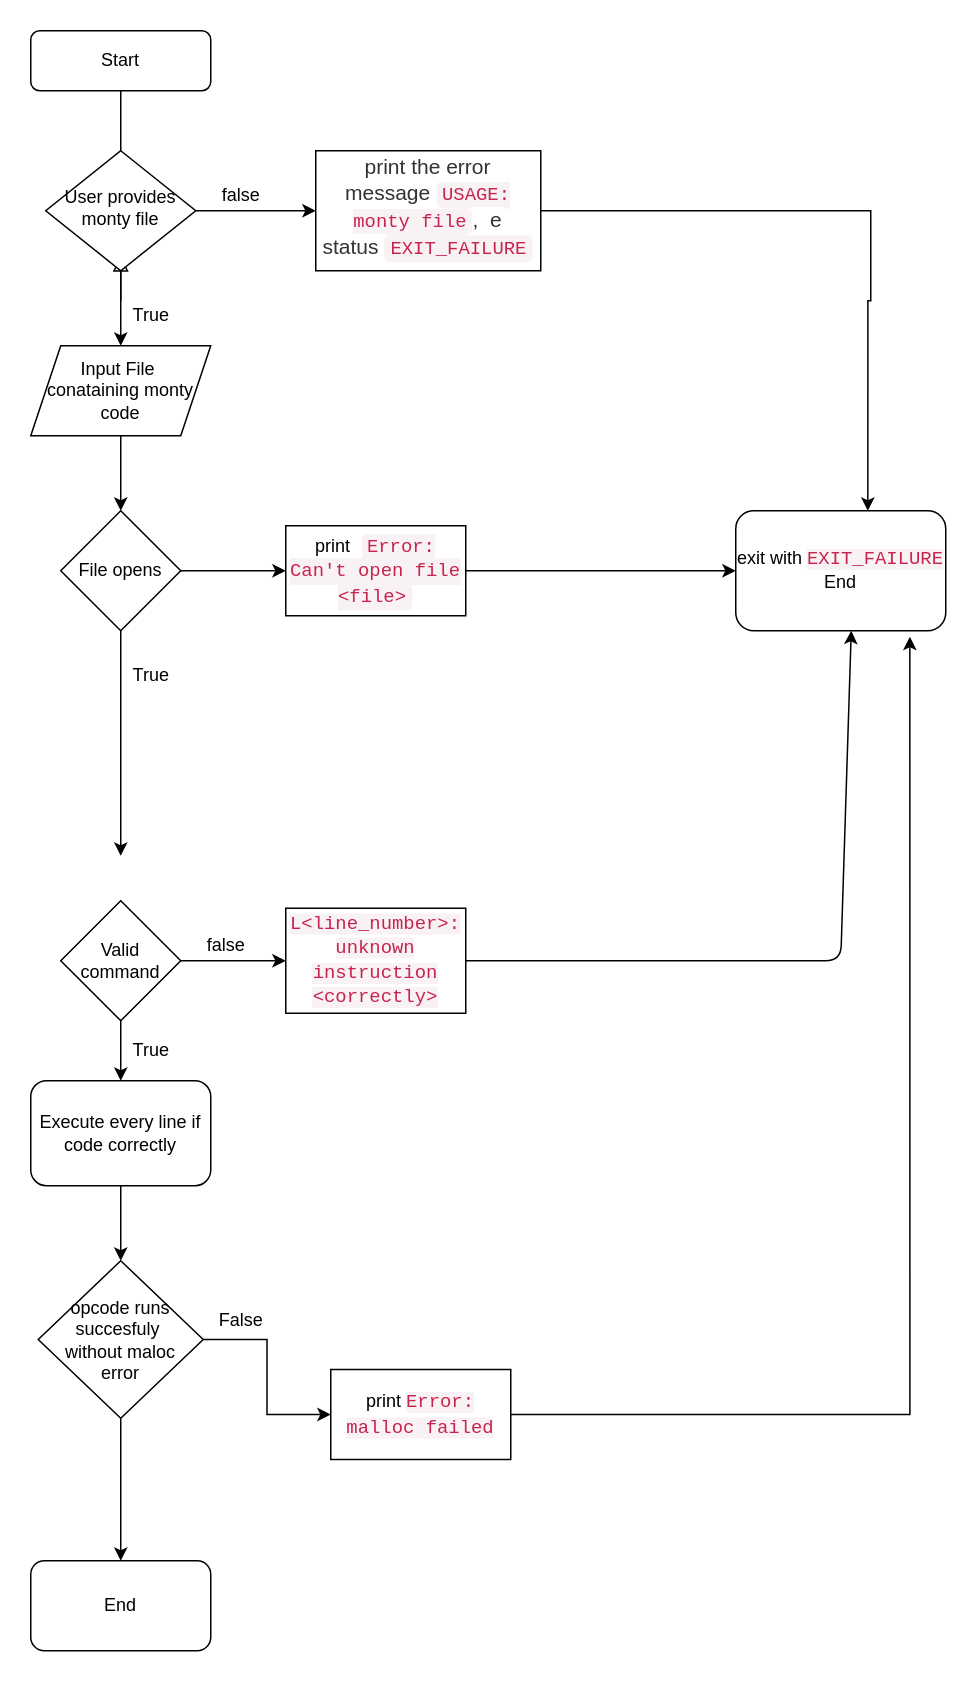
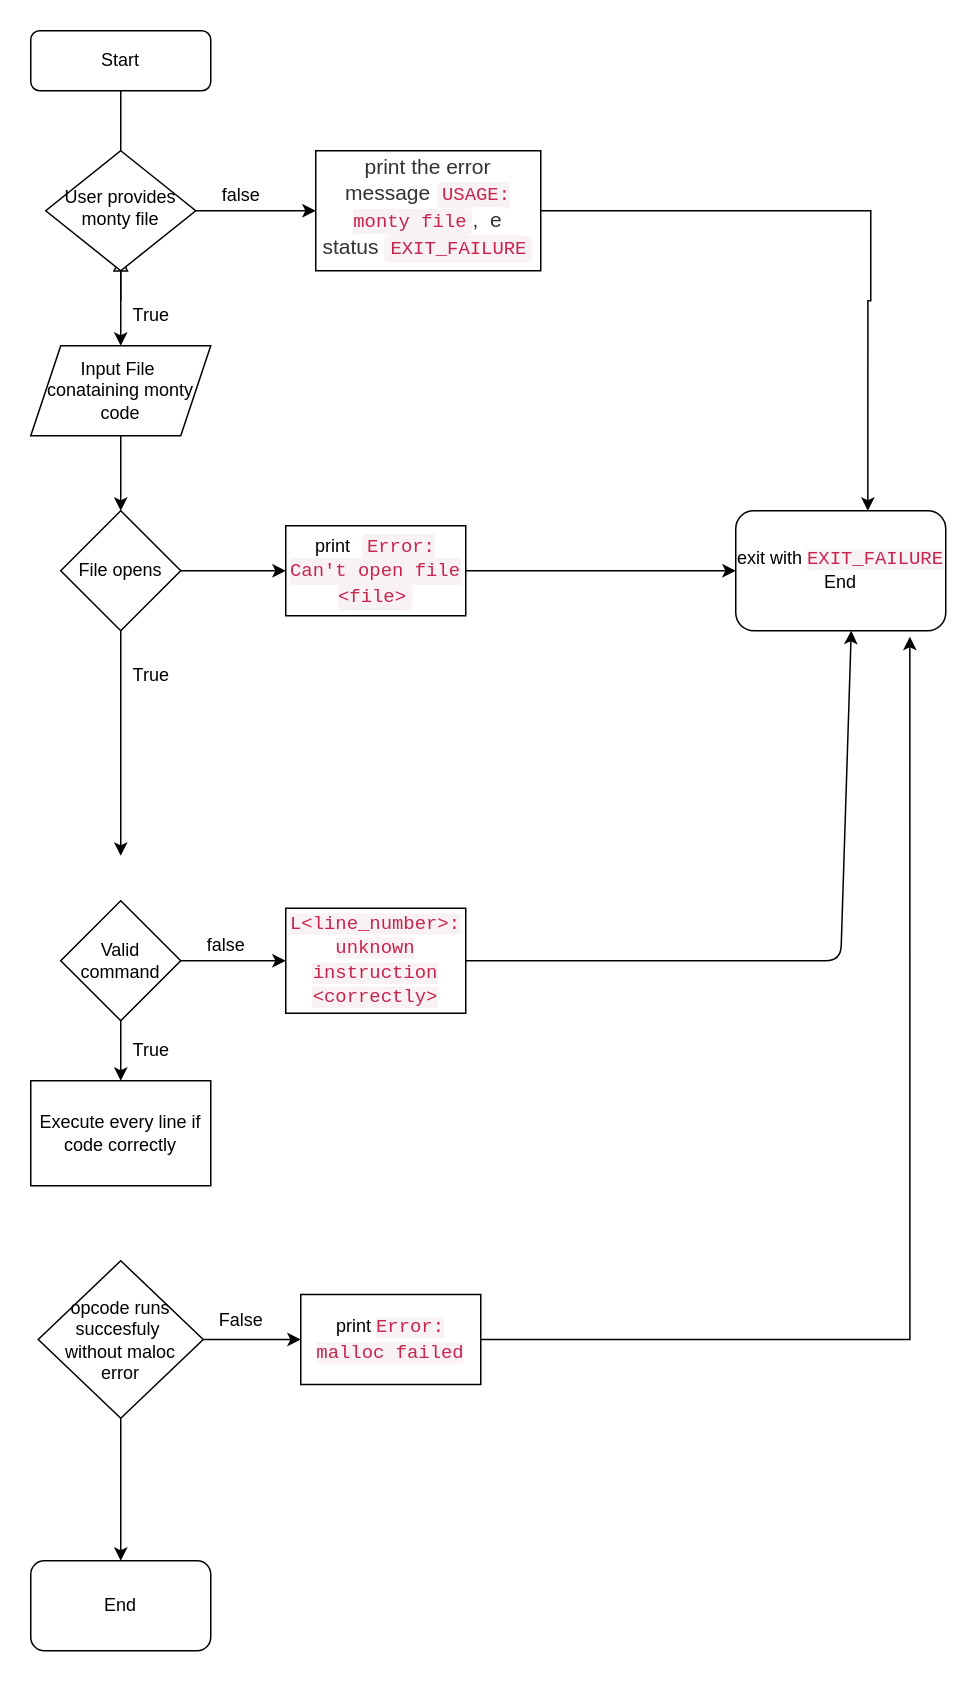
(121, 1133) -> (121, 1133)
(121, 1218) -> none
(421, 1415) -> (391, 1340)
